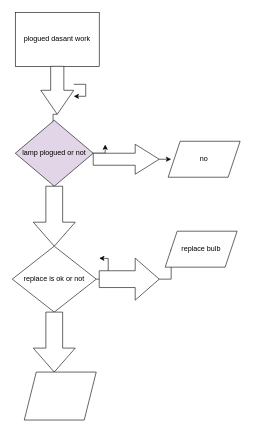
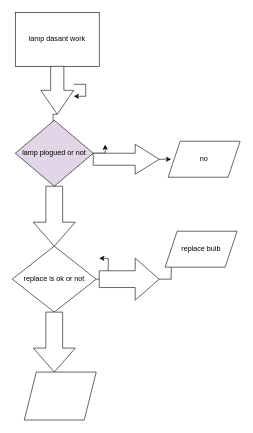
(57, 39) -> (57, 39)
